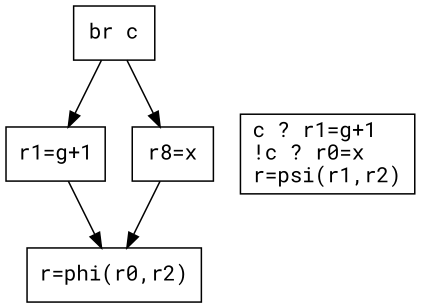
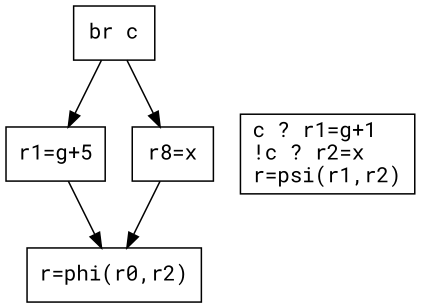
(56, 154) -> (56, 154)
(328, 154) -> (328, 154)
